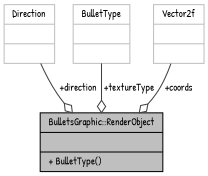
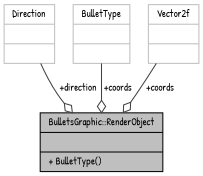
(128, 88) -> (117, 88)
